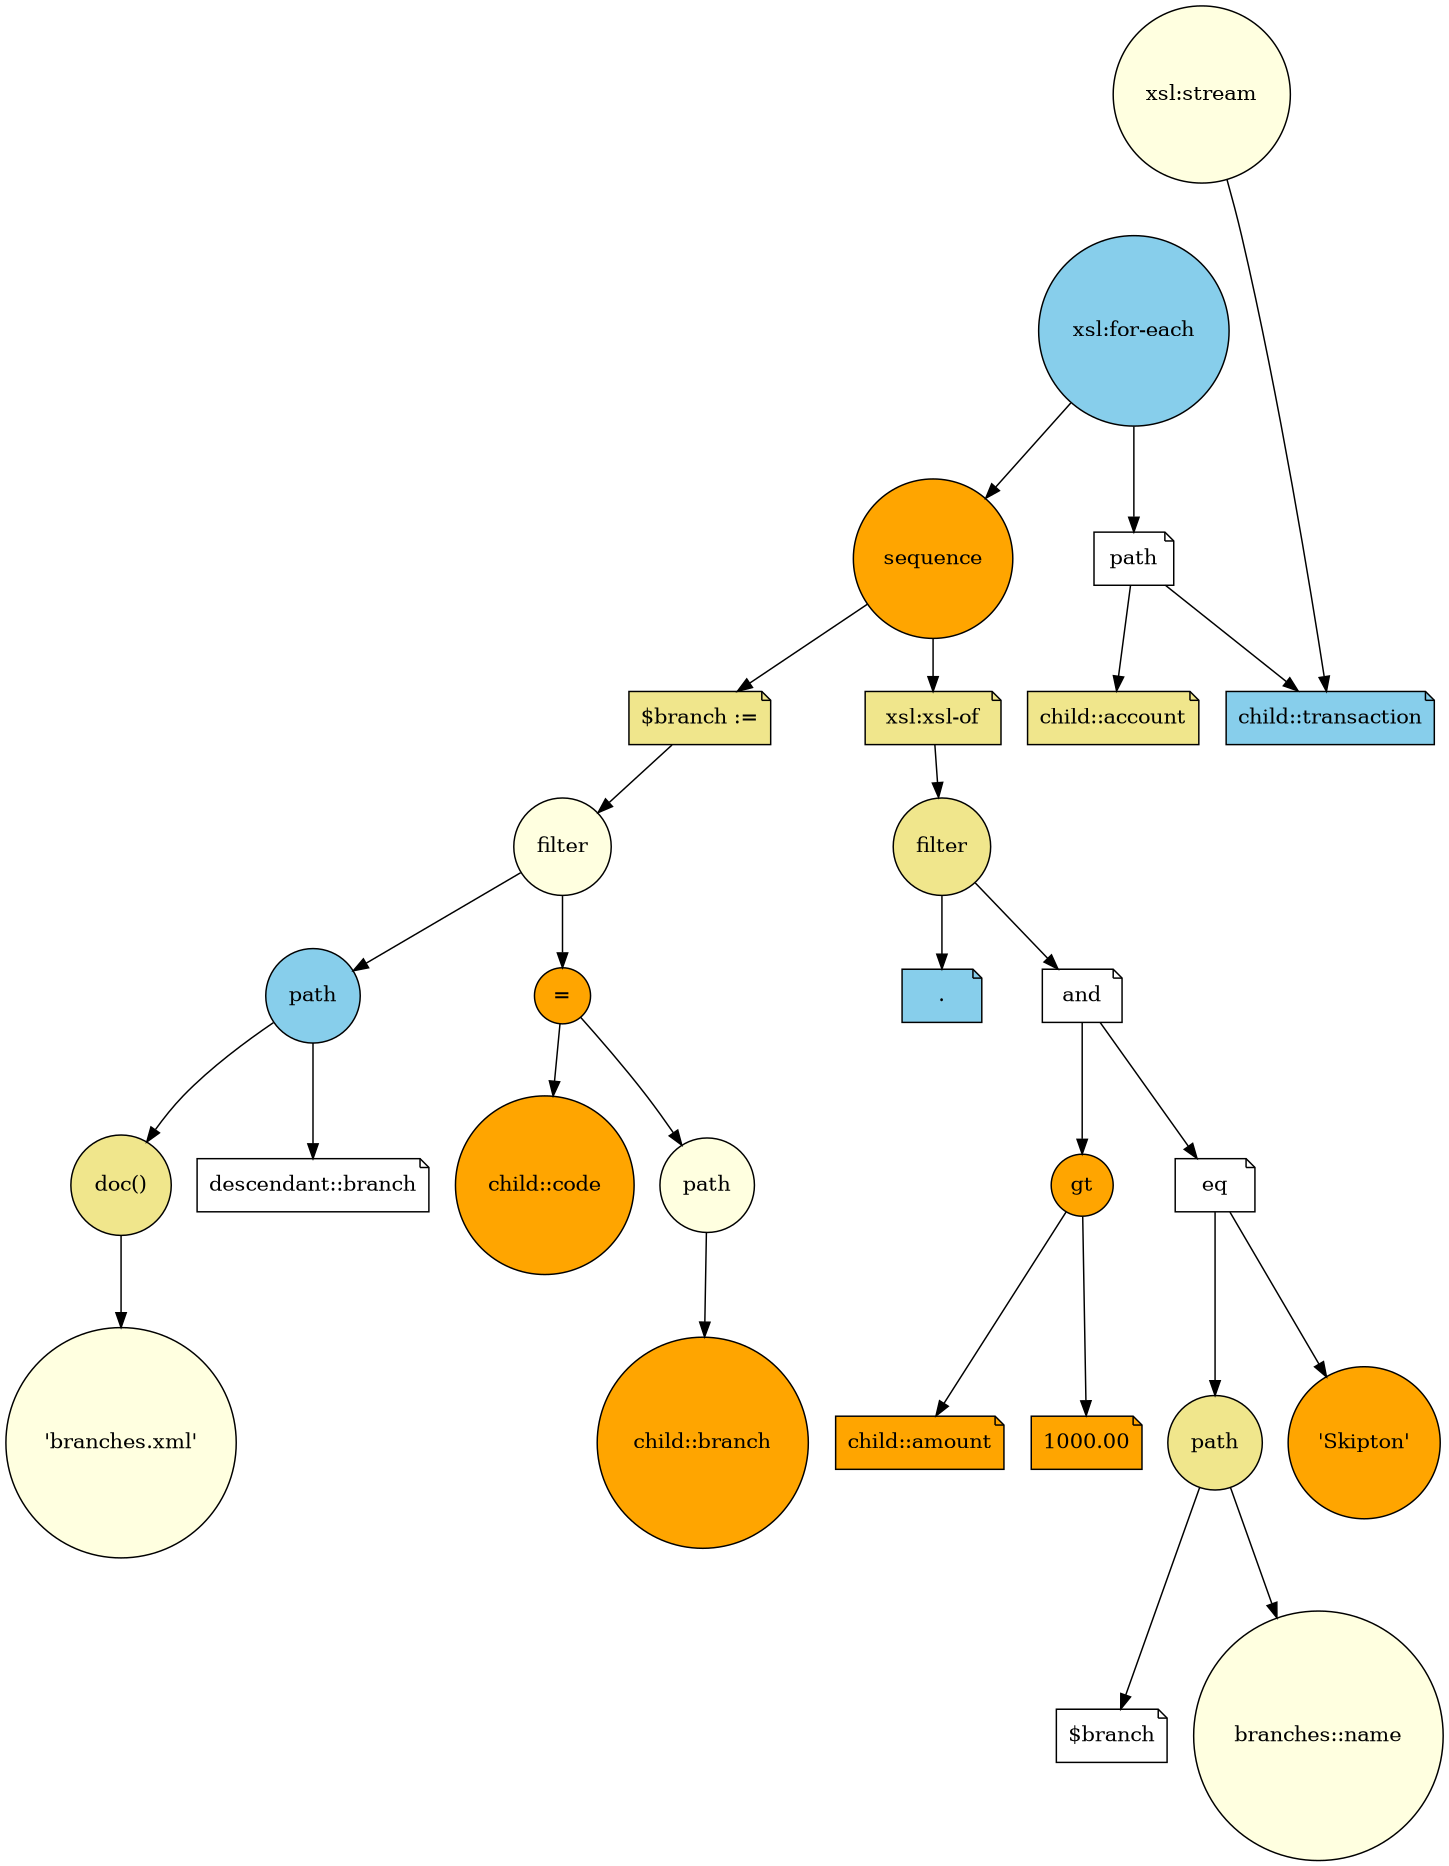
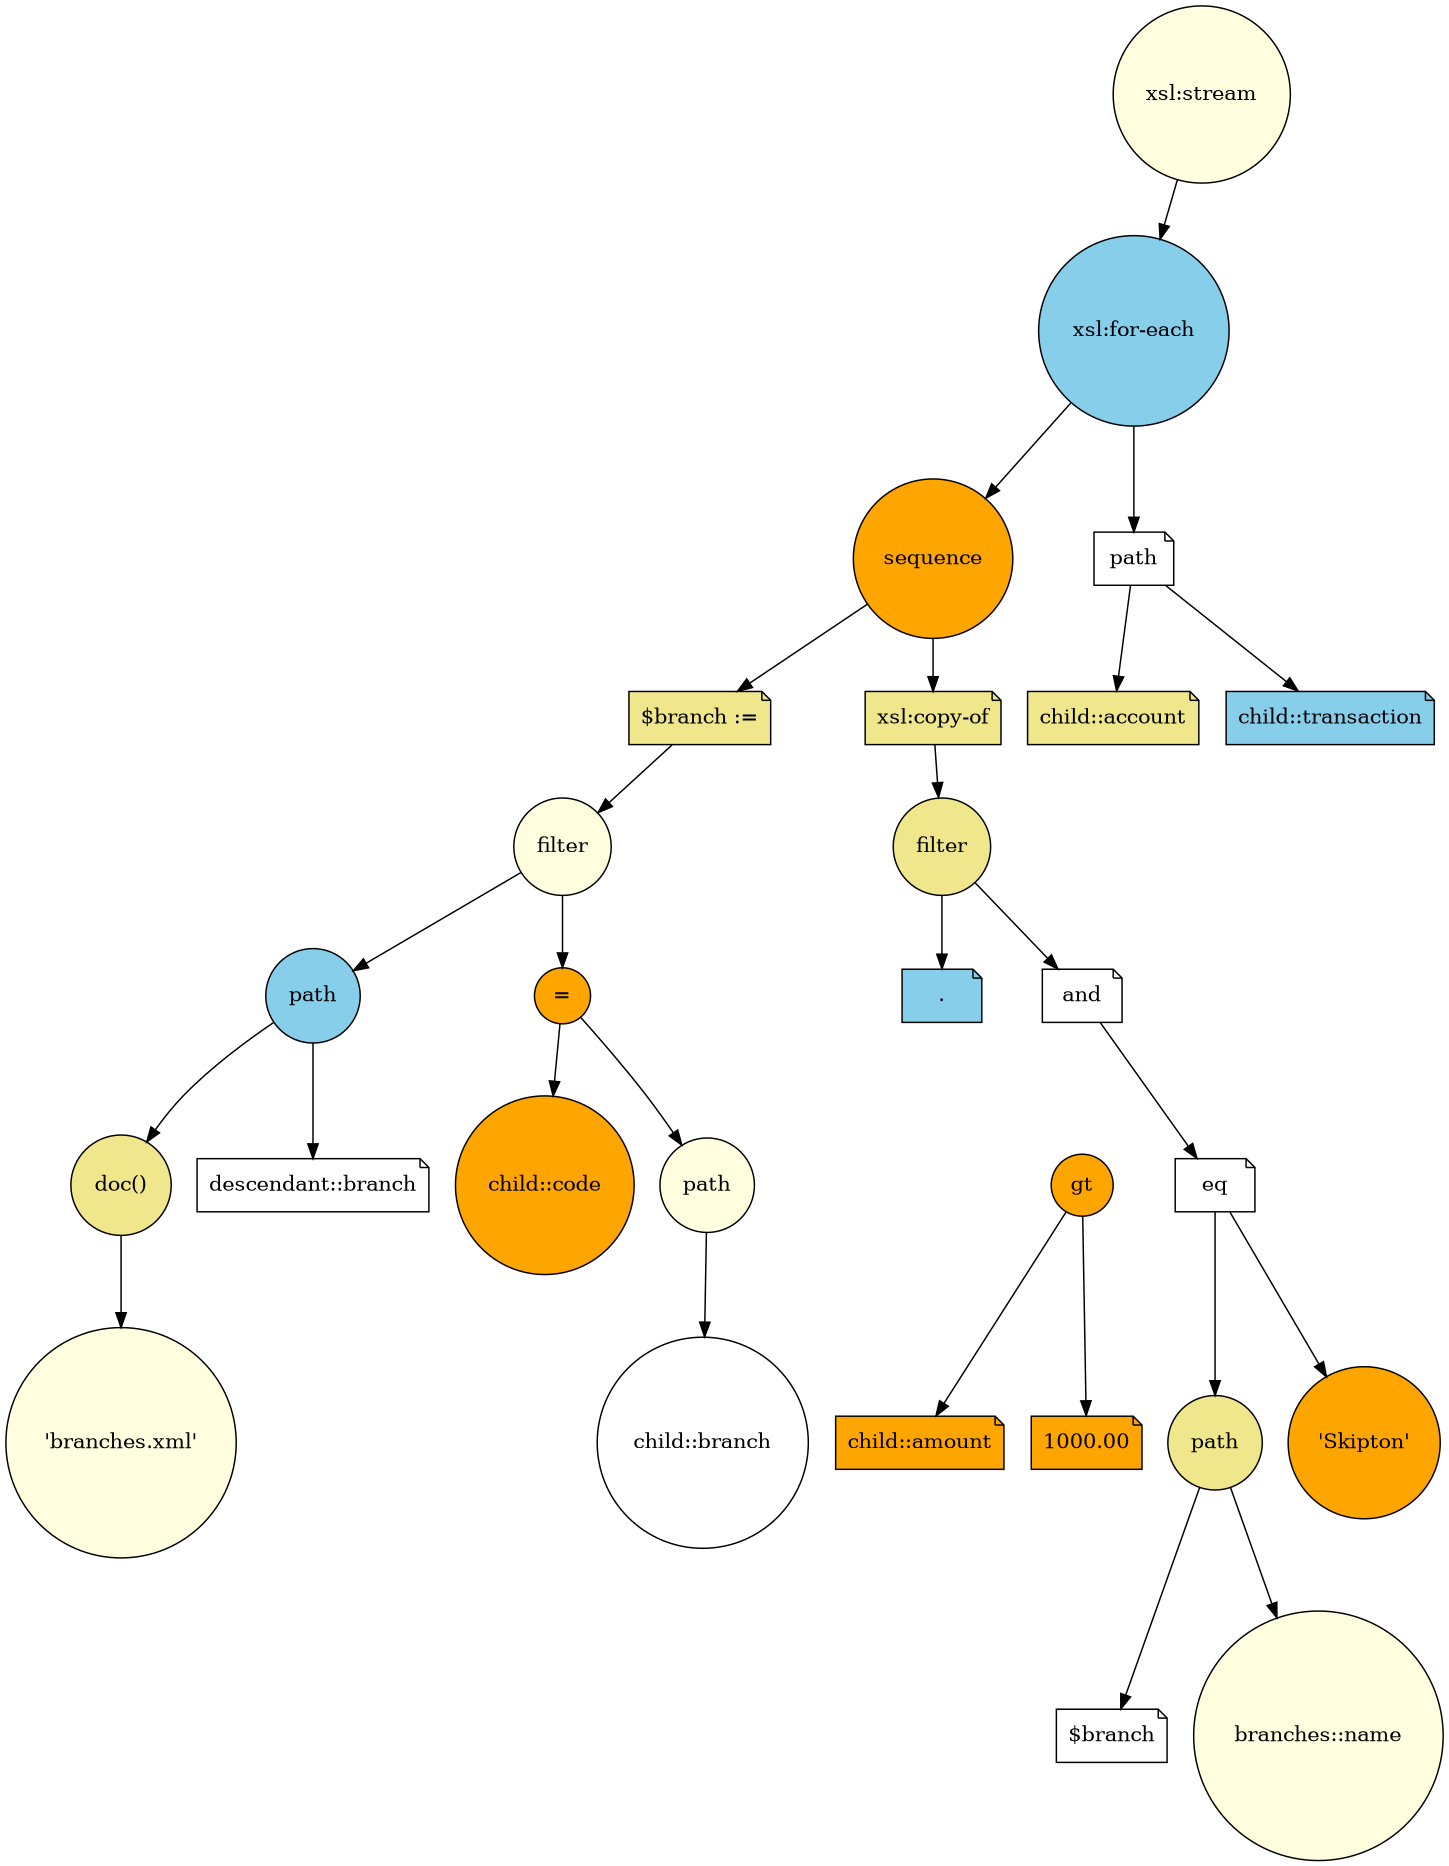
(1281, 427) -> (1171, 202)
(933, 718) -> (933, 718)
(1082, 1081) -> none
(703, 1443) -> (703, 1443)
